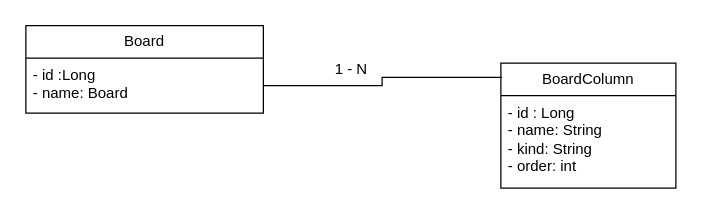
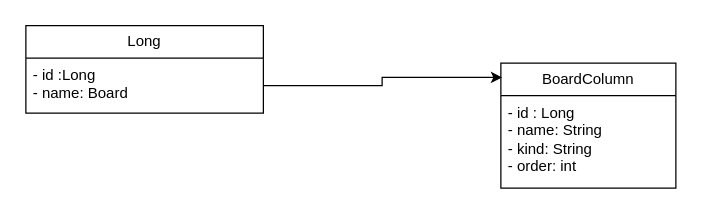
(144, 42) -> (144, 42)
(351, 69) -> none
(493, 77) -> (492, 77)
